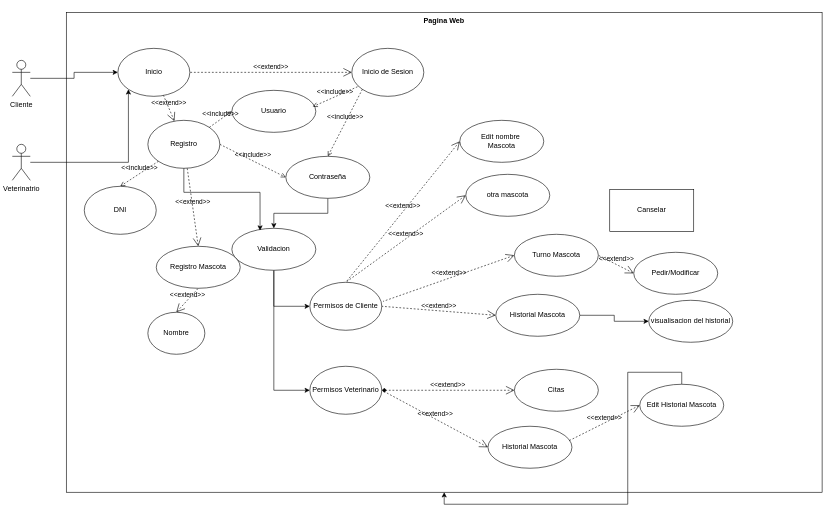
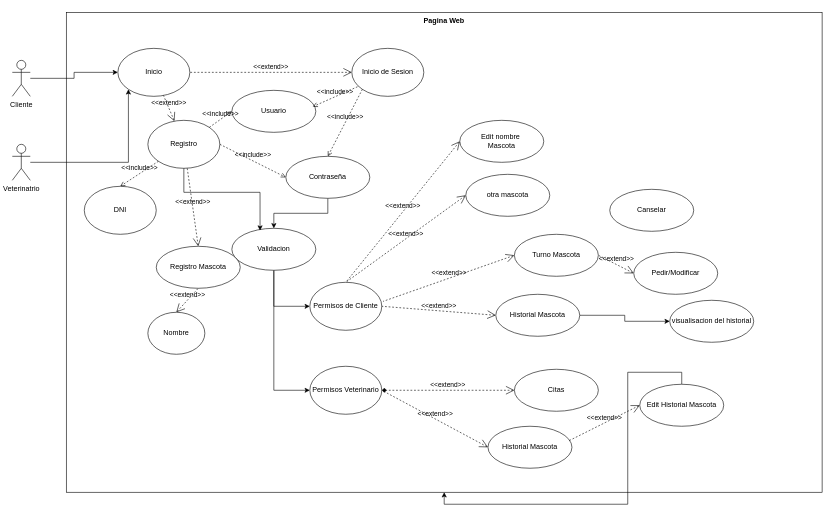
(652, 210) -> (652, 210)
(691, 321) -> (712, 321)
